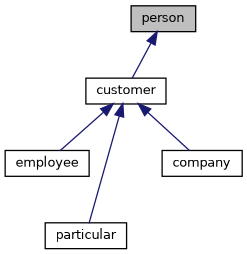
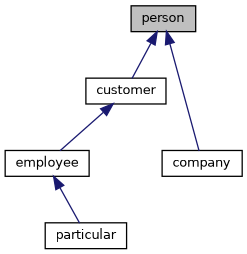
(169, 132) -> (184, 97)
(104, 170) -> (70, 205)
